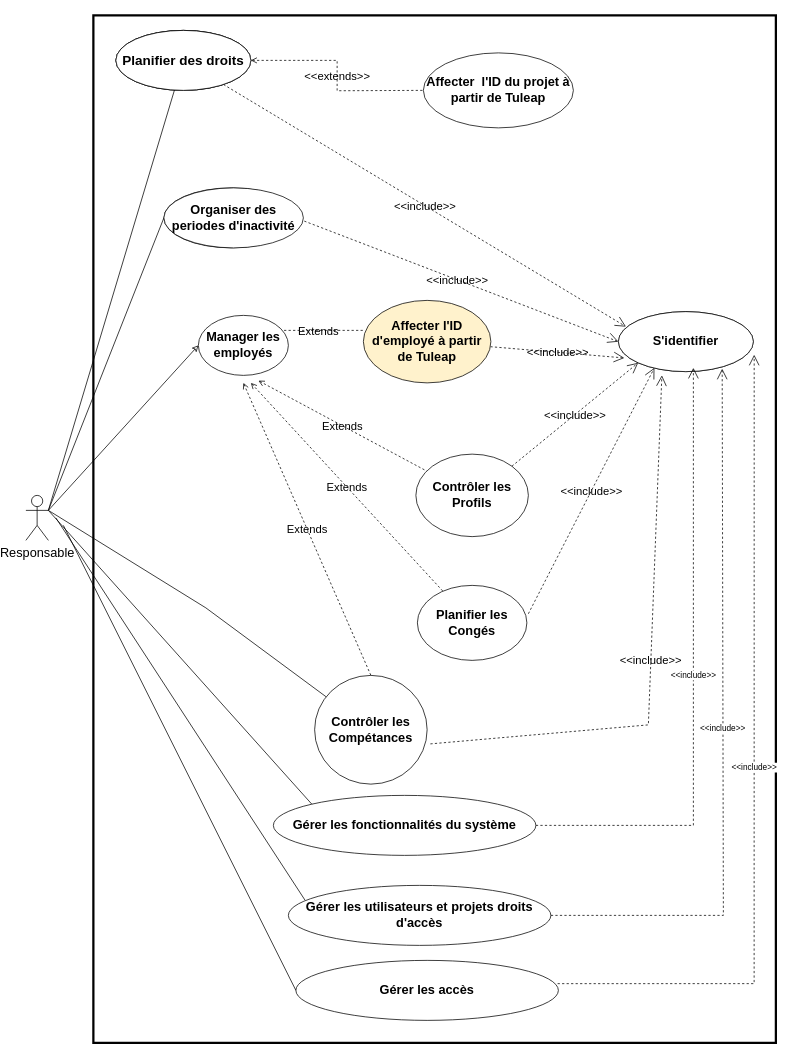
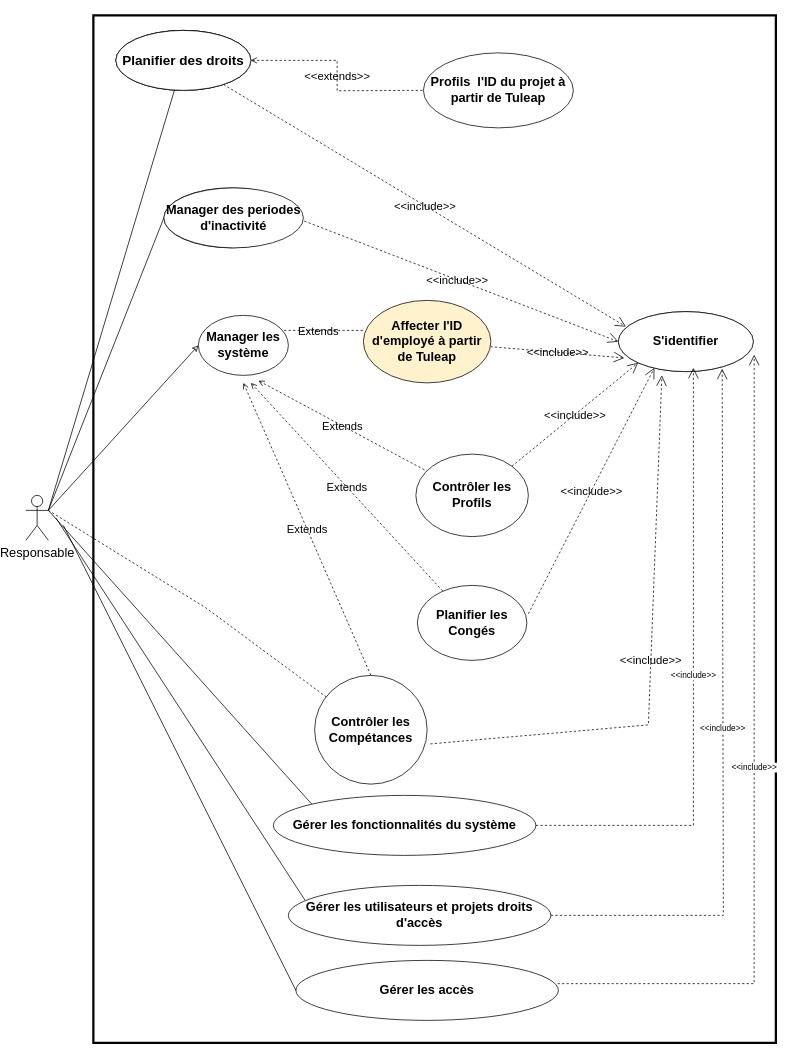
(498, 90) -> (498, 90)
(234, 218) -> (234, 218)
(243, 345) -> (243, 345)
(193, 600) -> (193, 600)
